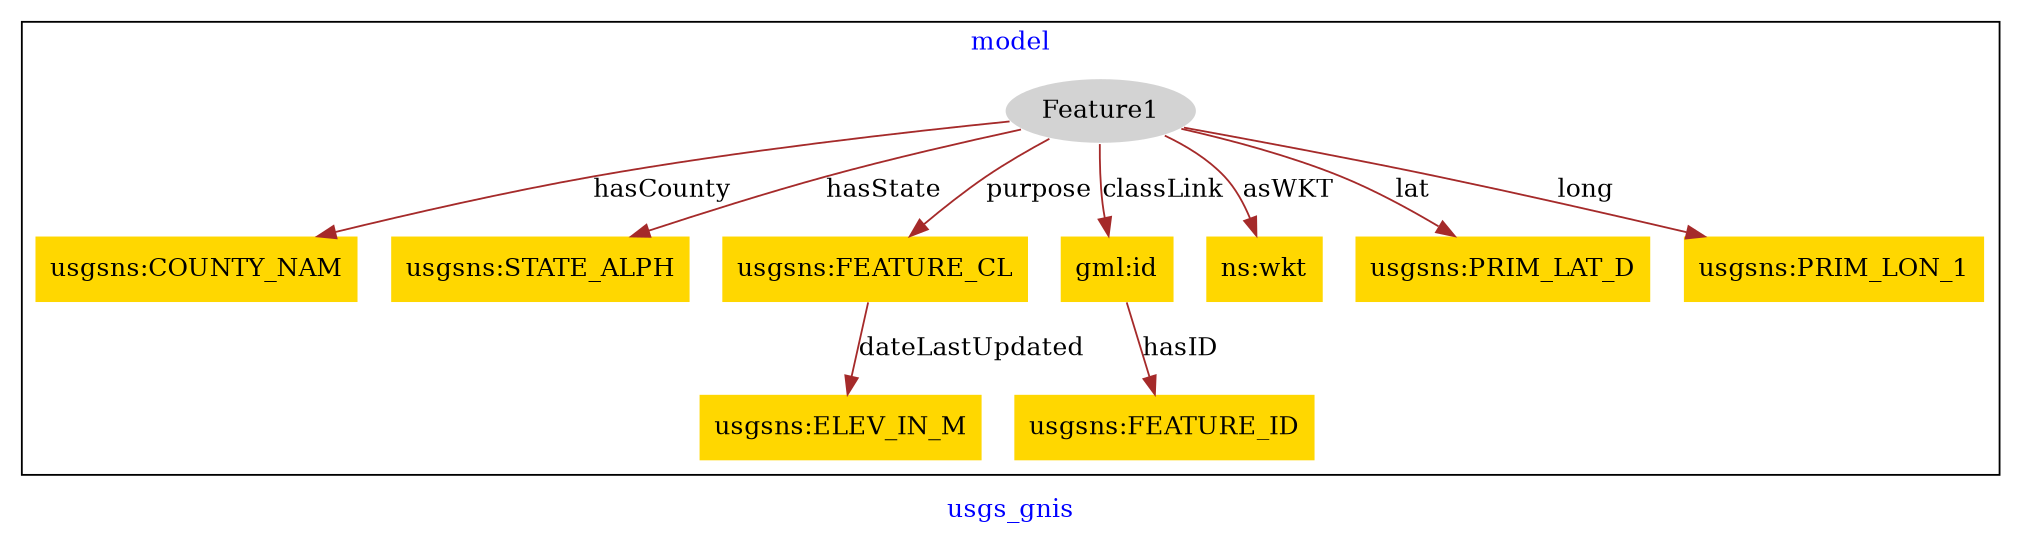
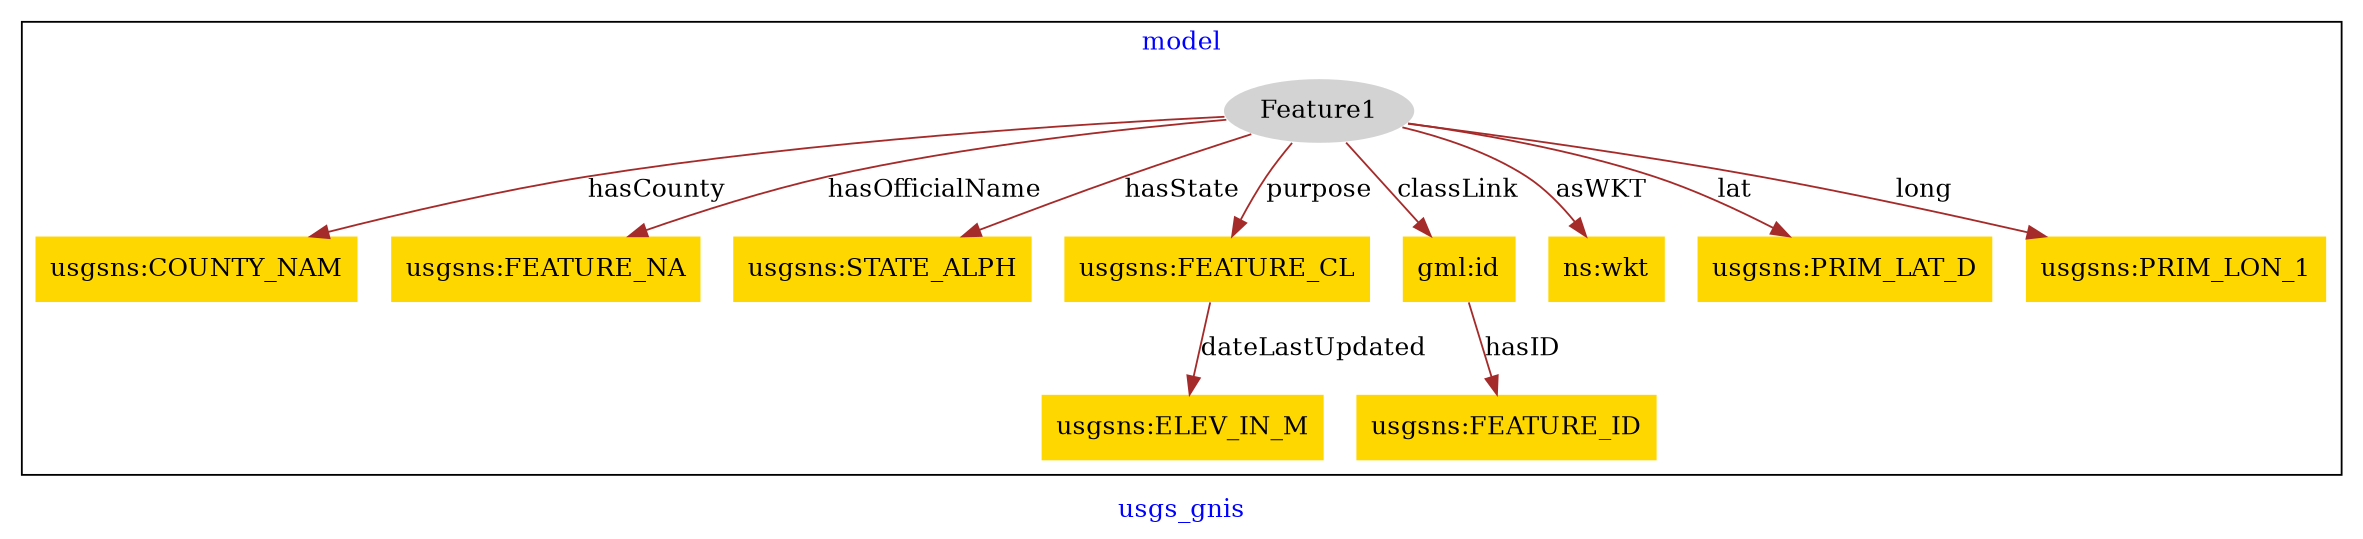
none -> (546, 269)
